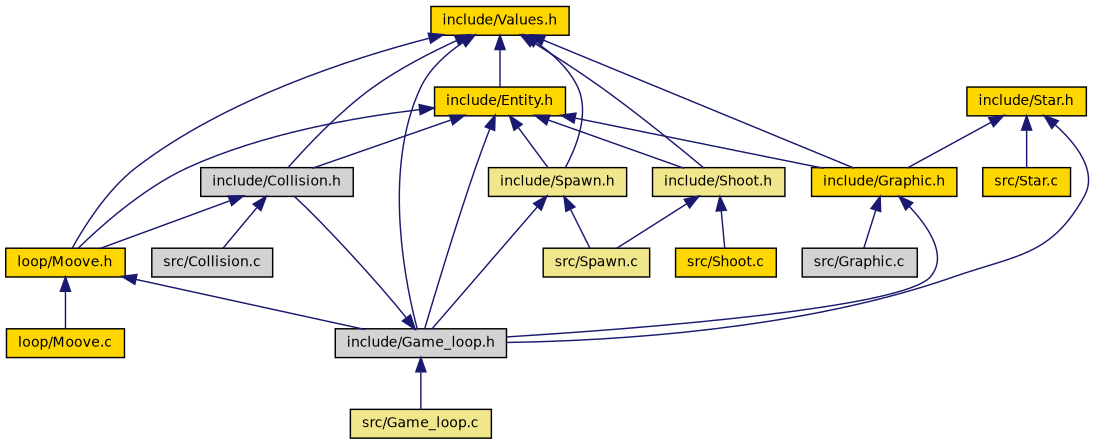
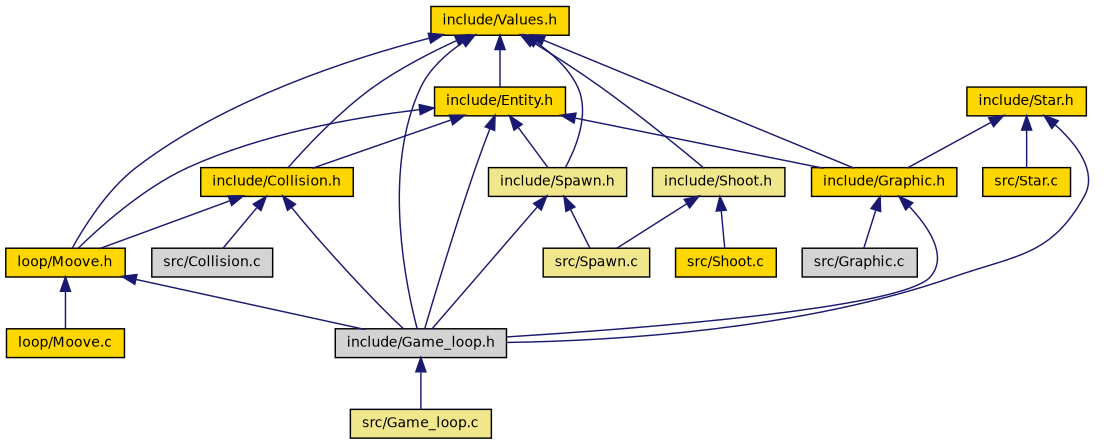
(616, 144) -> none
(277, 182) -> (277, 182)
(352, 255) -> (346, 270)
